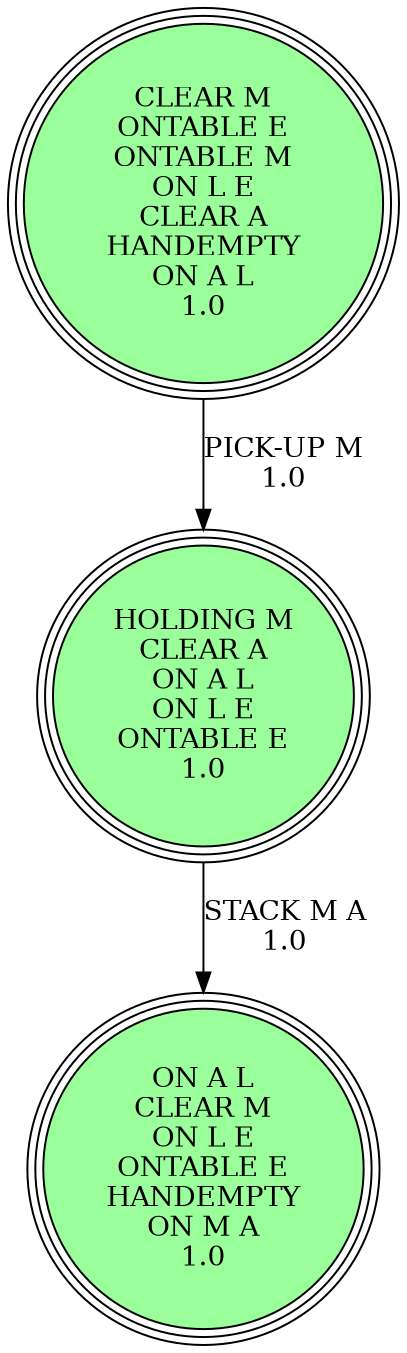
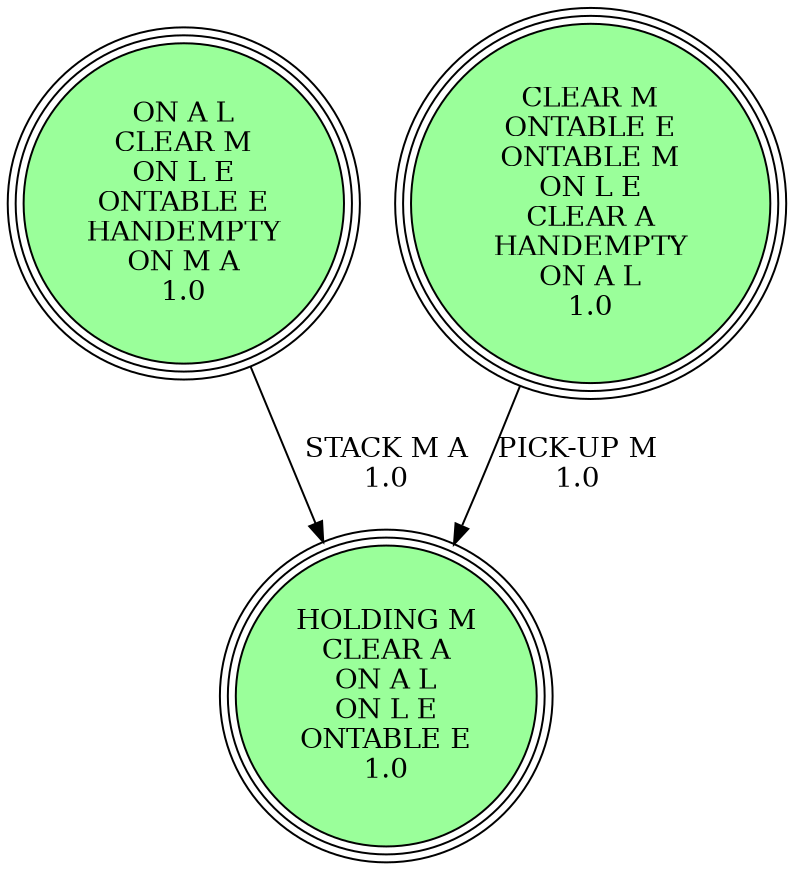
(203, 917) -> (283, 445)
